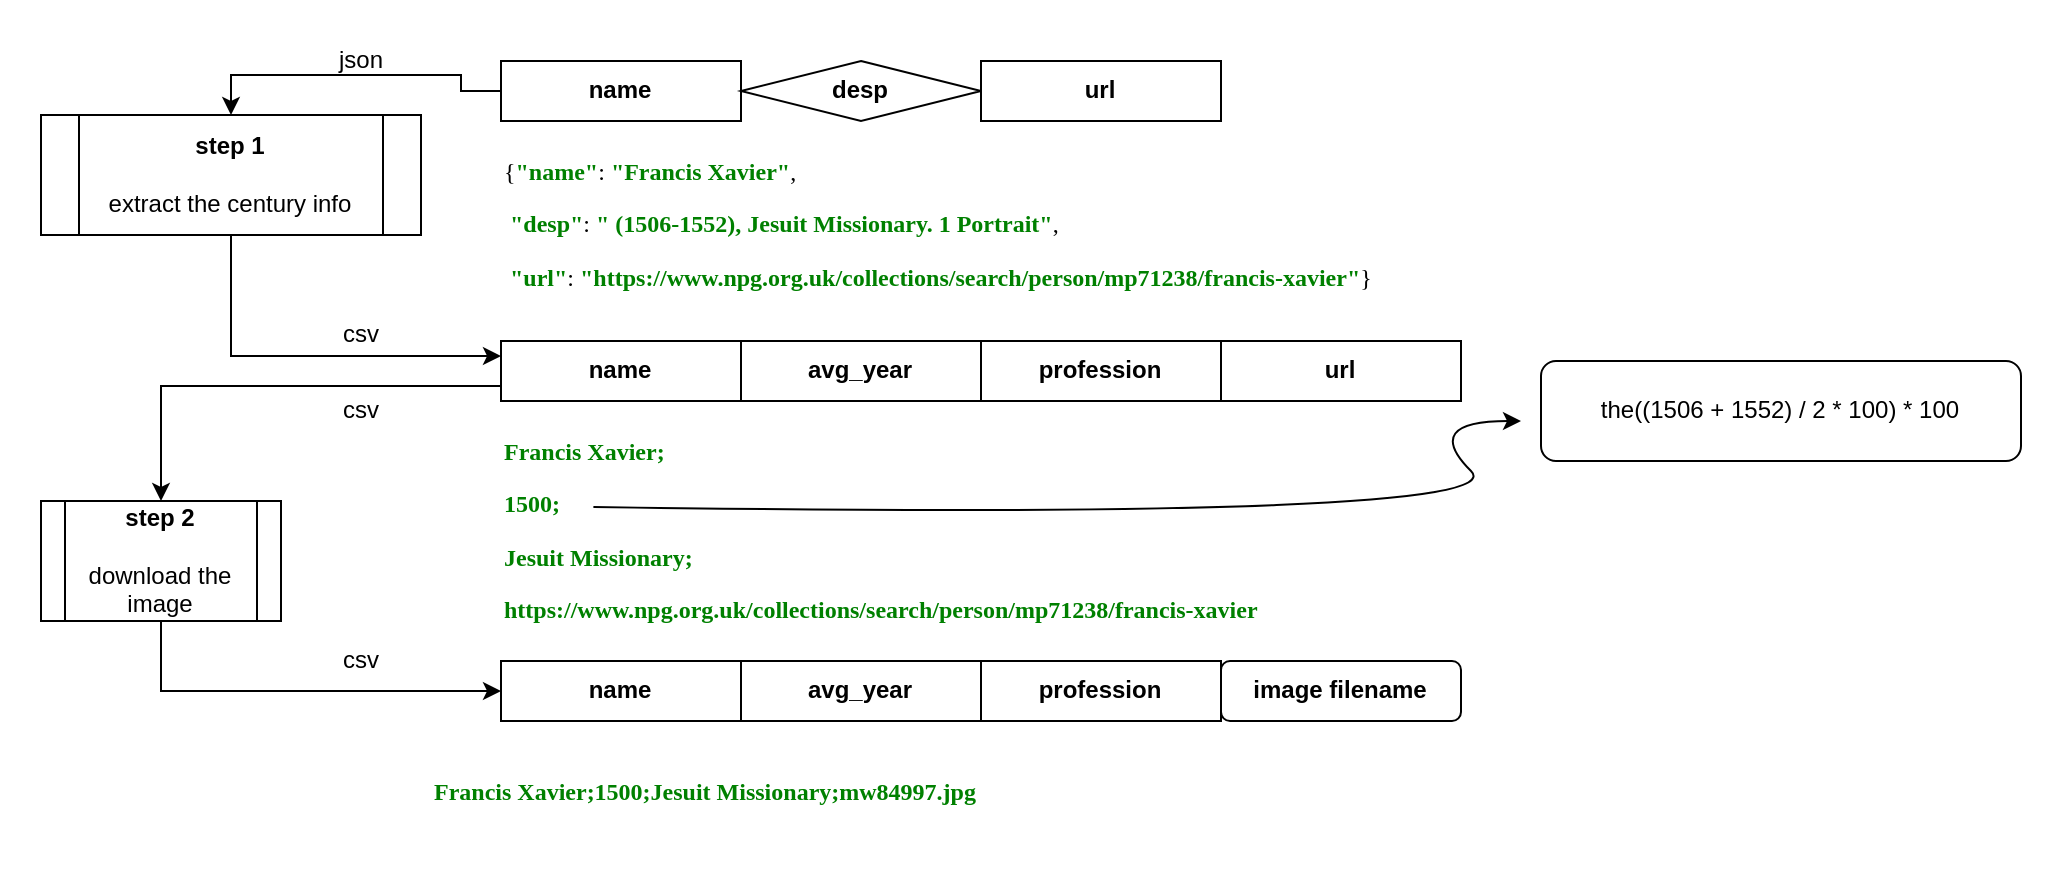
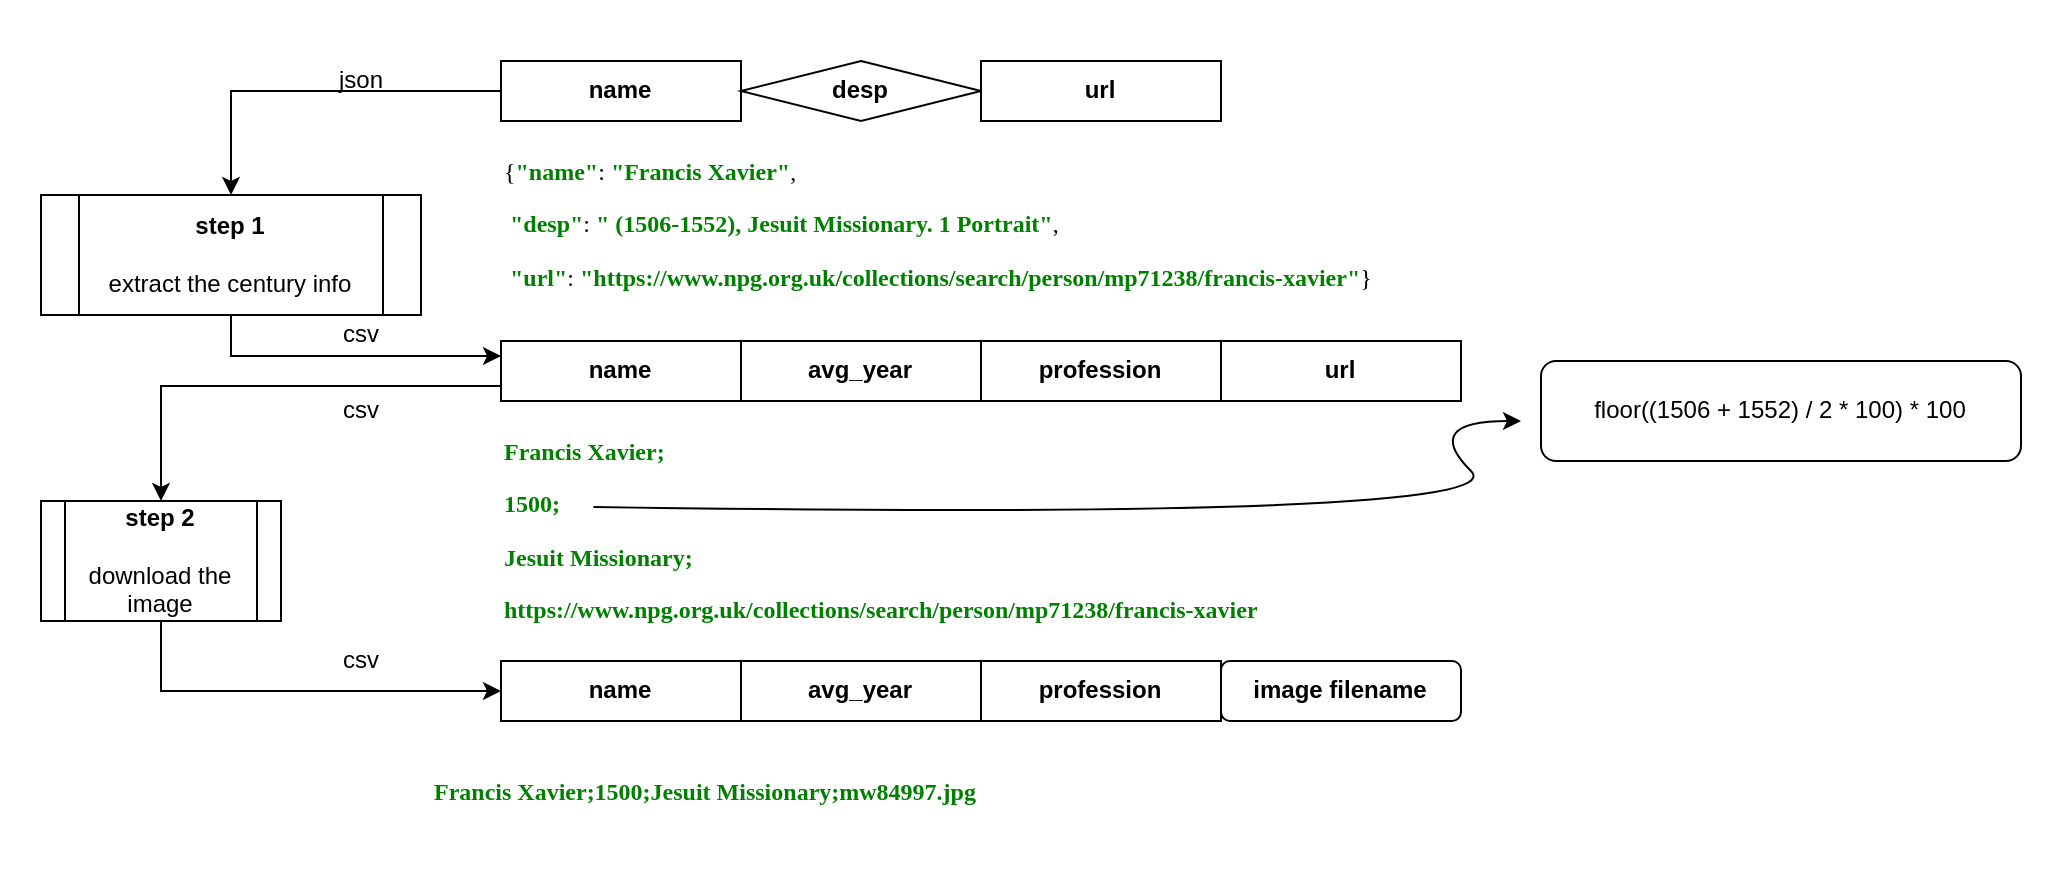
(361, 61) -> (361, 81)
(231, 175) -> (231, 255)
(1781, 411) -> (1781, 411)
